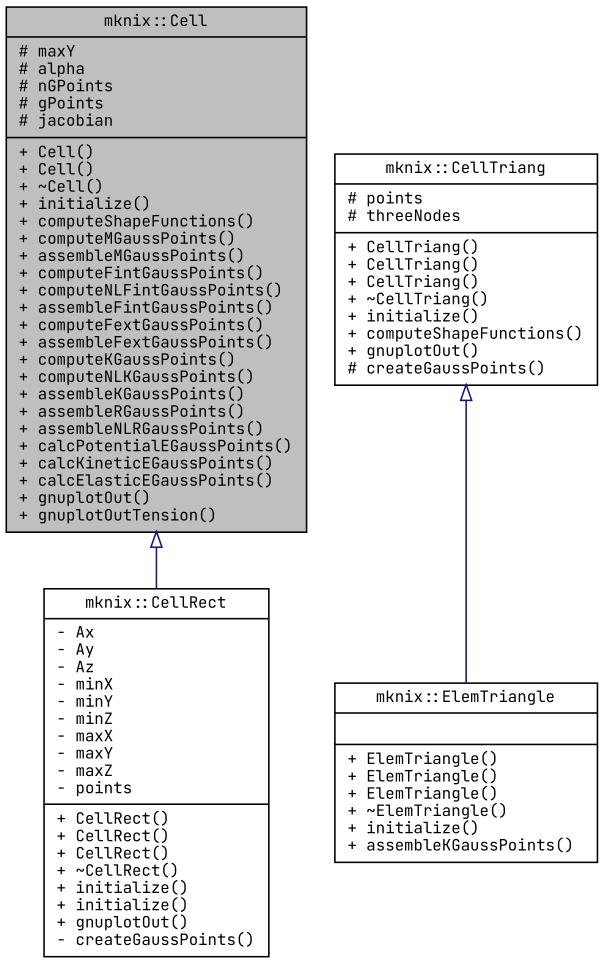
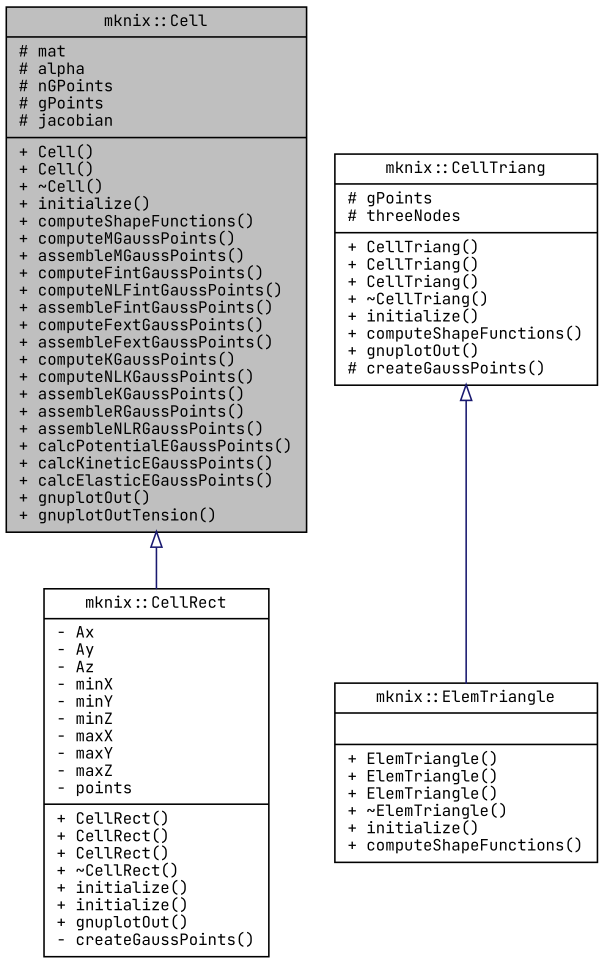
(48, 52) -> (43, 52)
(386, 199) -> (391, 199)
(461, 846) -> (466, 846)
